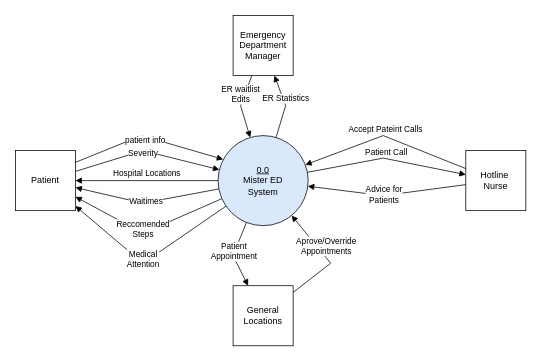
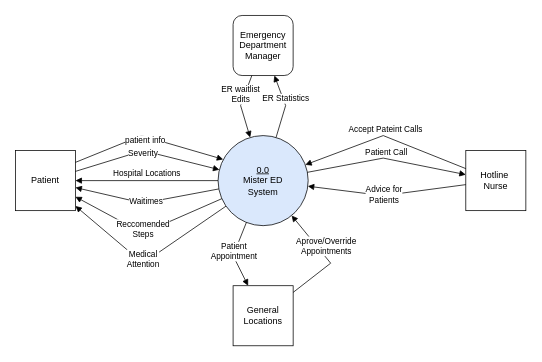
(263, 45) -> (263, 45)
